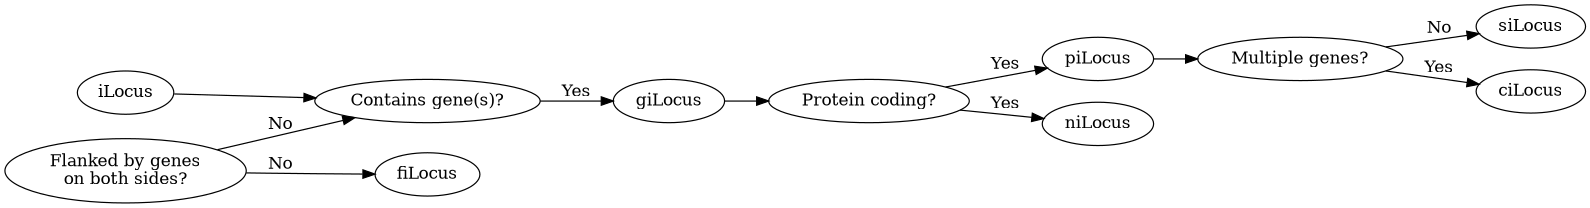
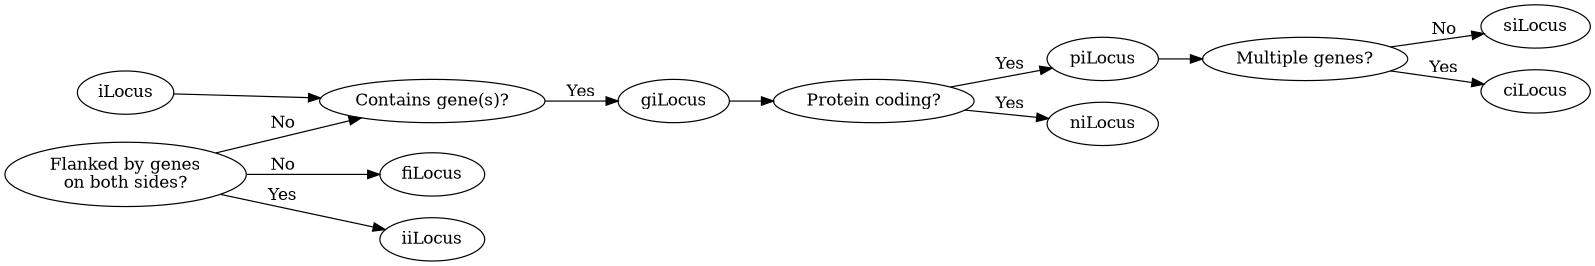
none -> (432, 239)
